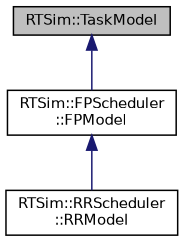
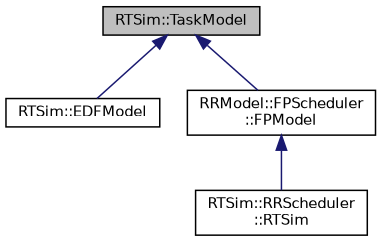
none -> (83, 113)
(92, 113) -> (281, 113)
(92, 213) -> (281, 213)
